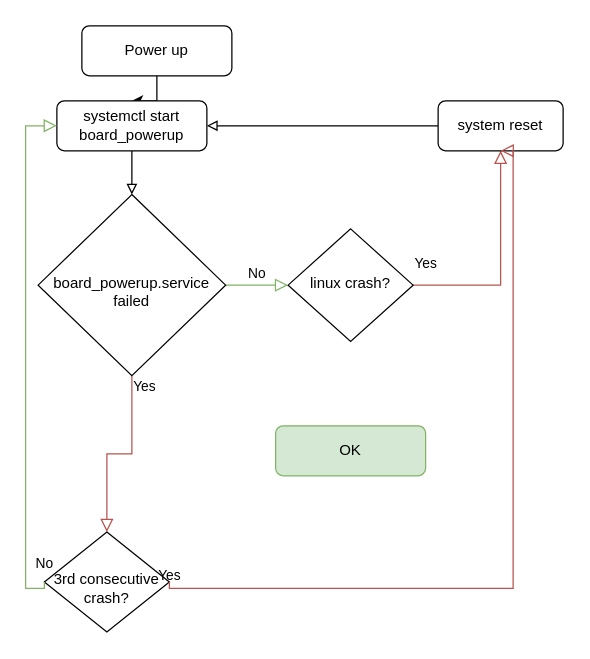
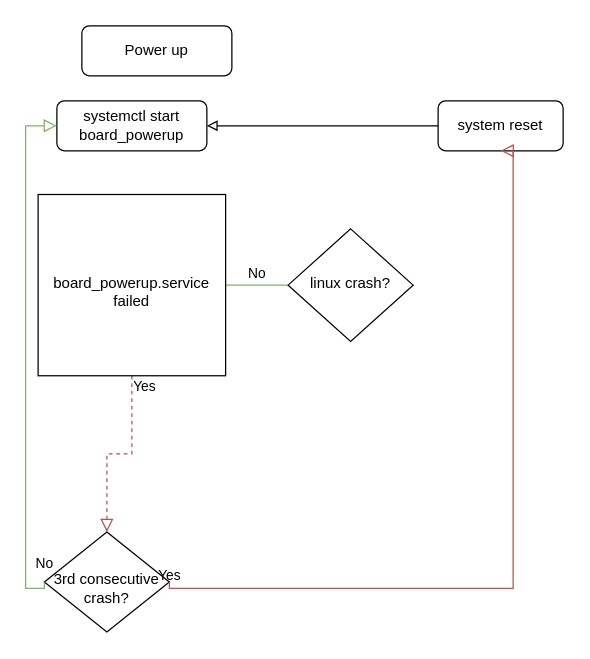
(157, 90) -> none
(132, 173) -> none
(501, 268) -> none
(132, 285) -> (132, 285)
(274, 285) -> (279, 285)
(351, 451) -> none
(128, 454) -> (128, 454)
